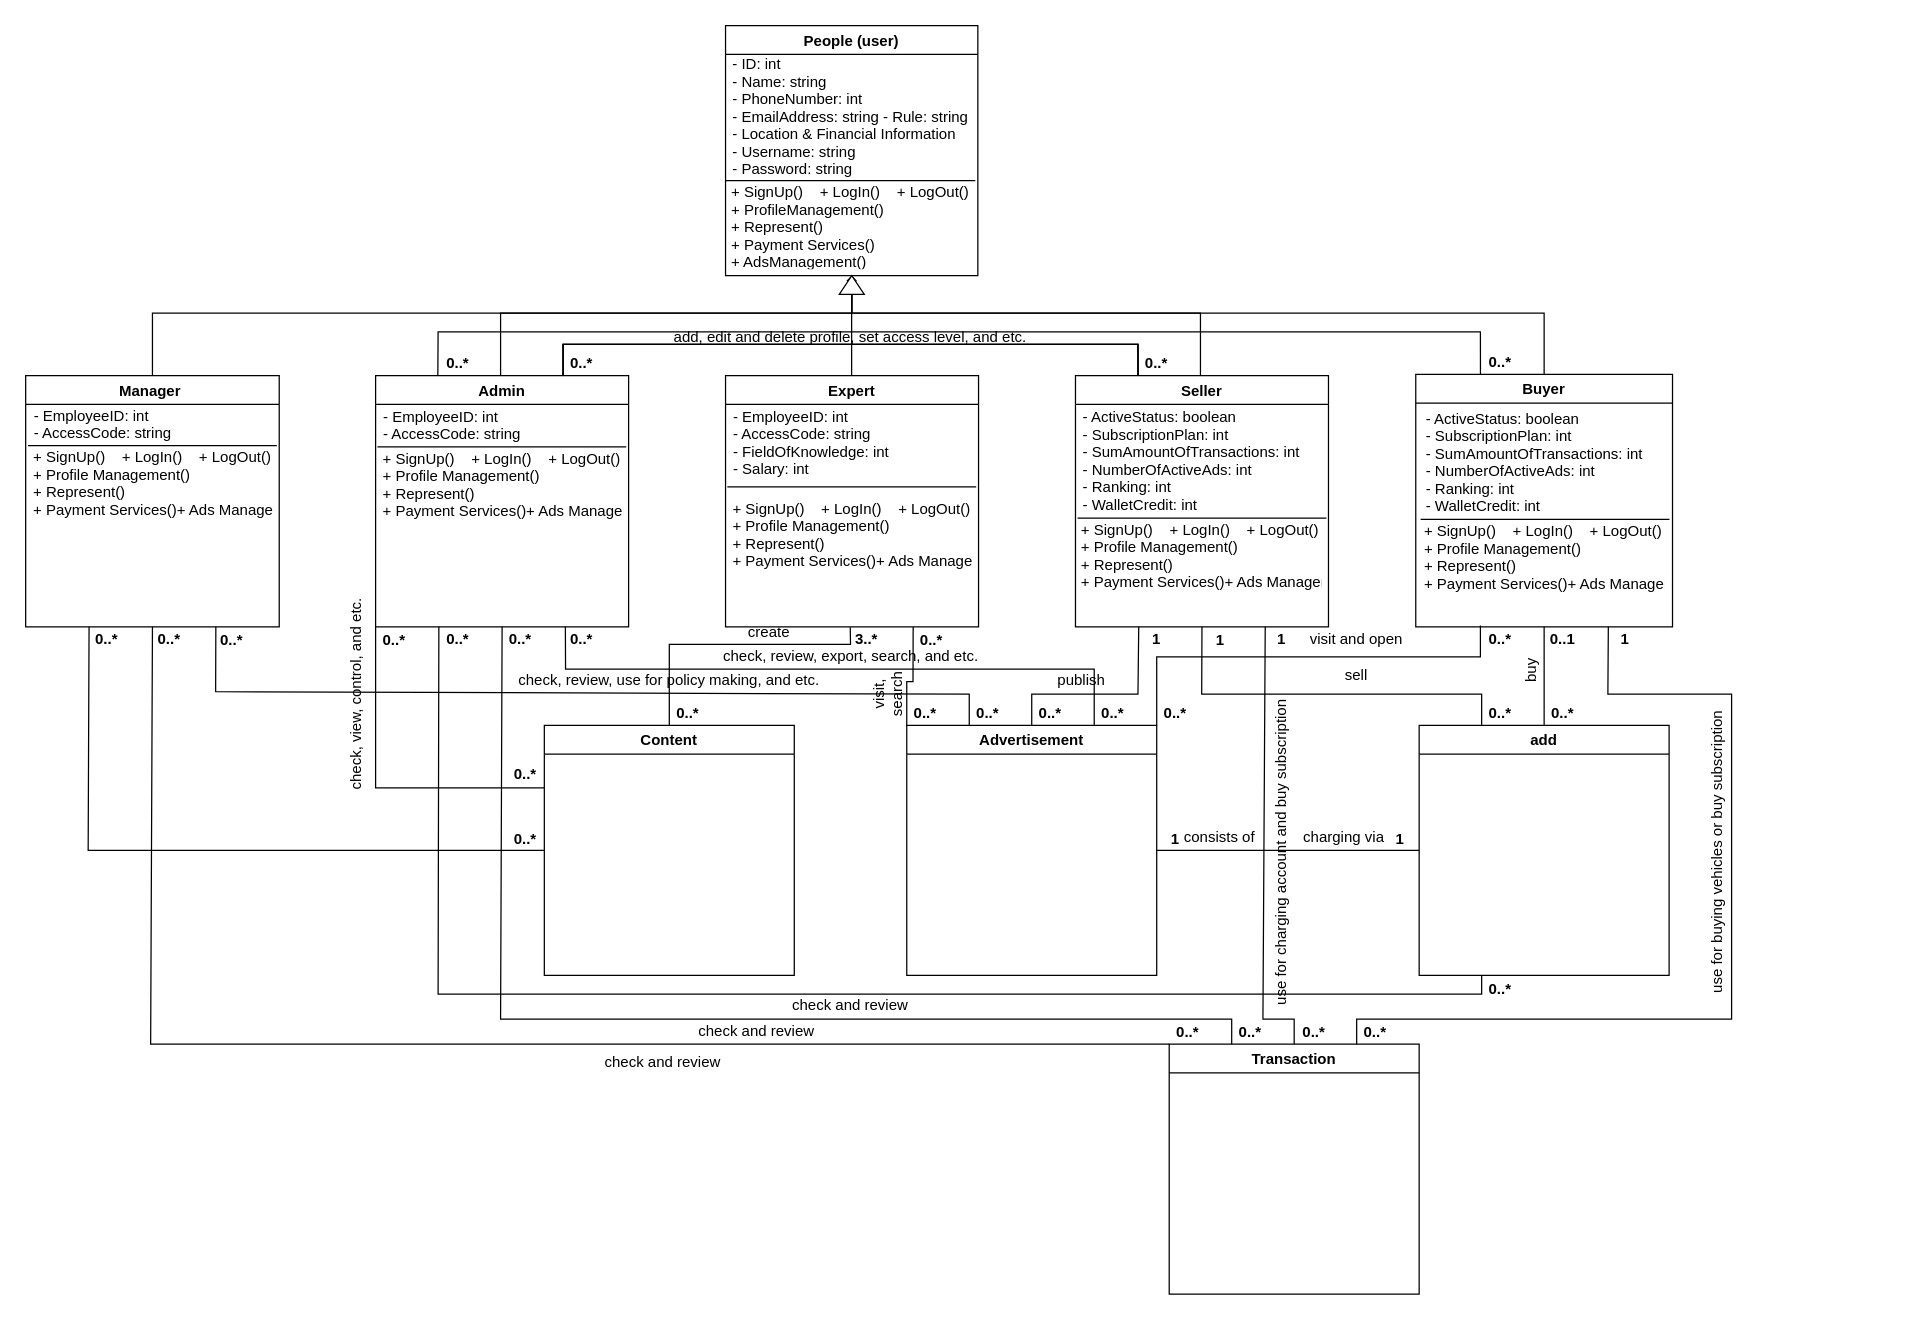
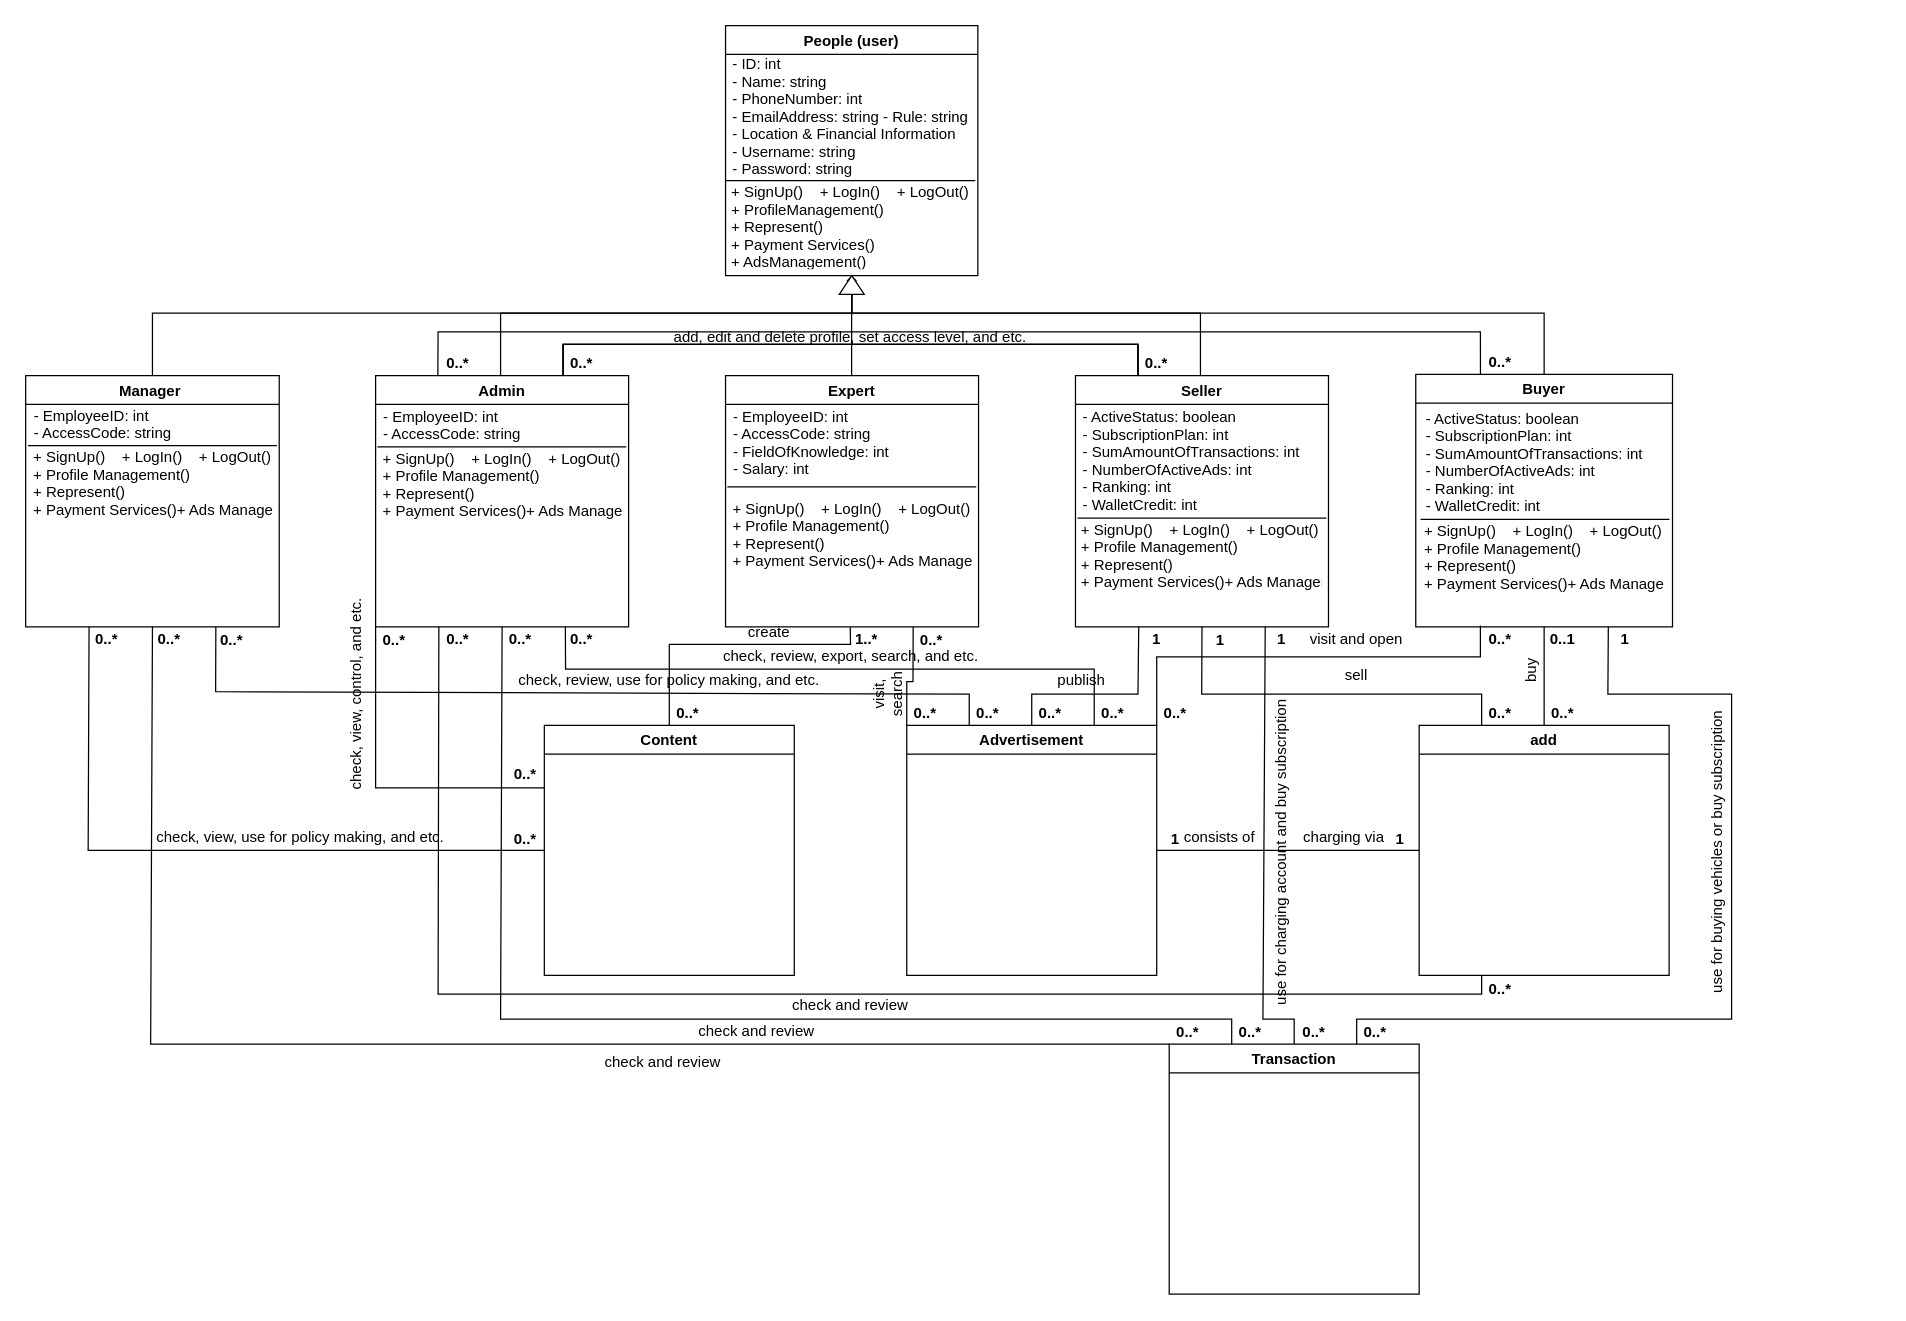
(866, 639) -> (866, 639)
none -> (301, 838)
